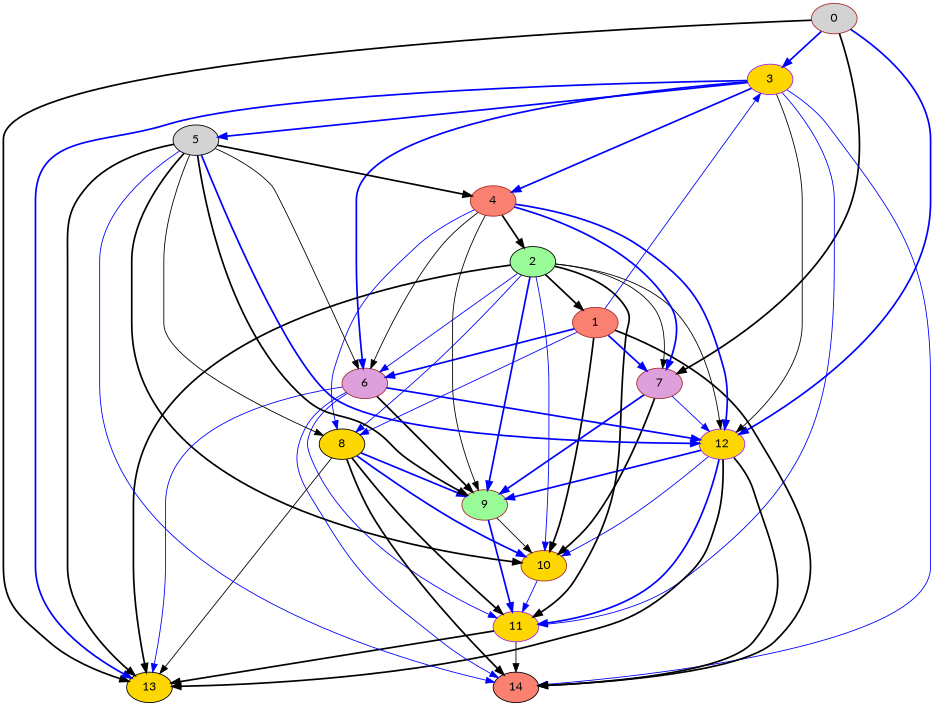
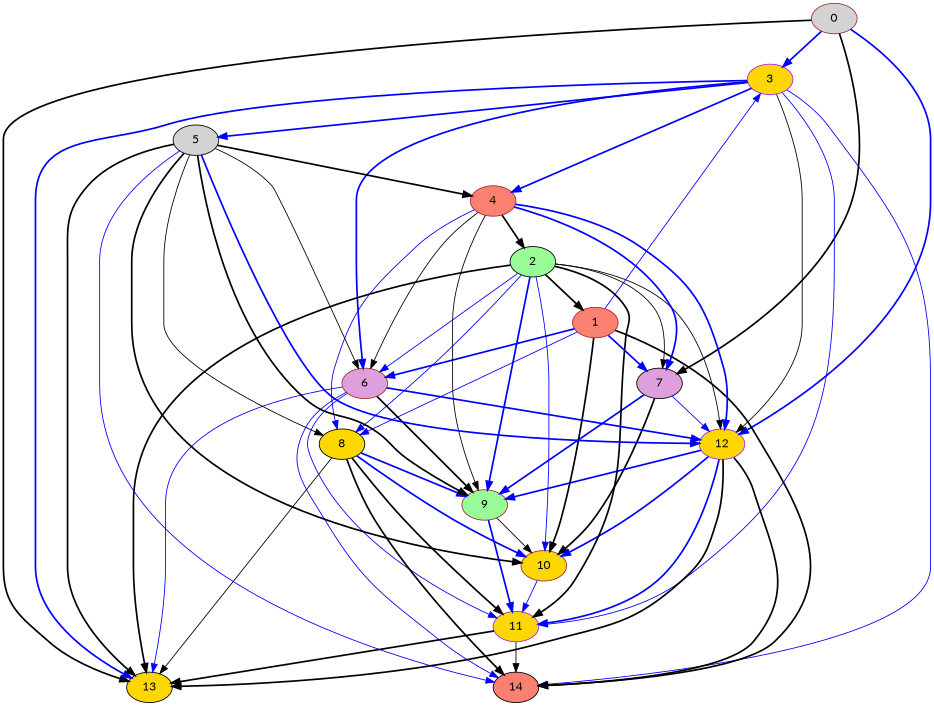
(660, 383) -> (660, 383)
(642, 509) -> (642, 509)
